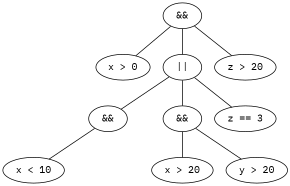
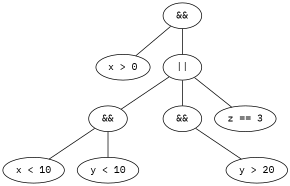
(245, 67) -> none
none -> (108, 170)
(182, 170) -> none
